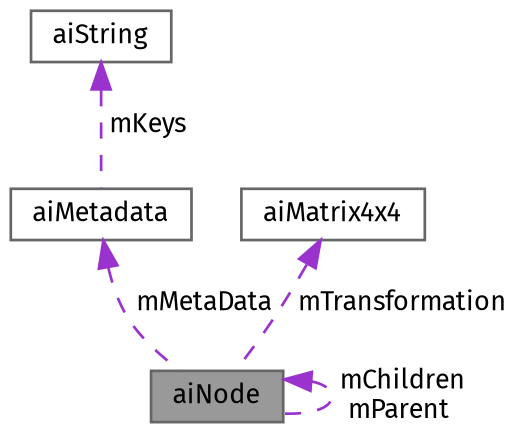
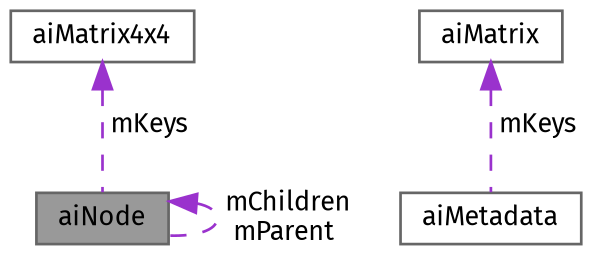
(101, 36) -> (491, 36)
(399, 303) -> (146, 125)
(134, 326) -> none
